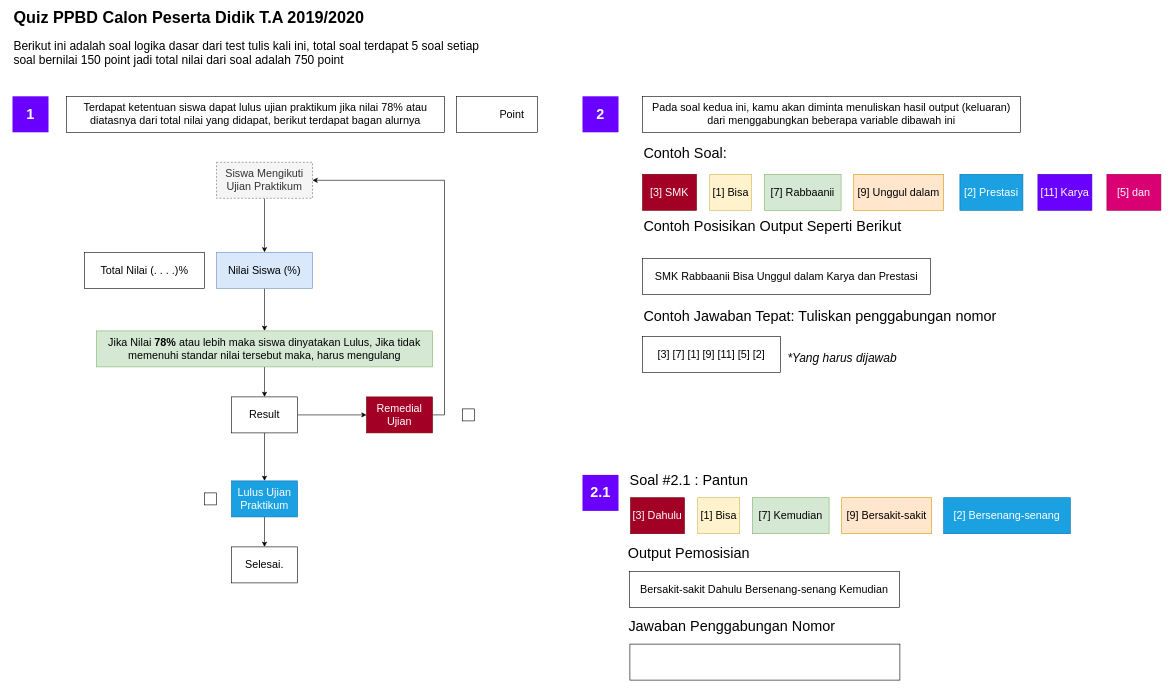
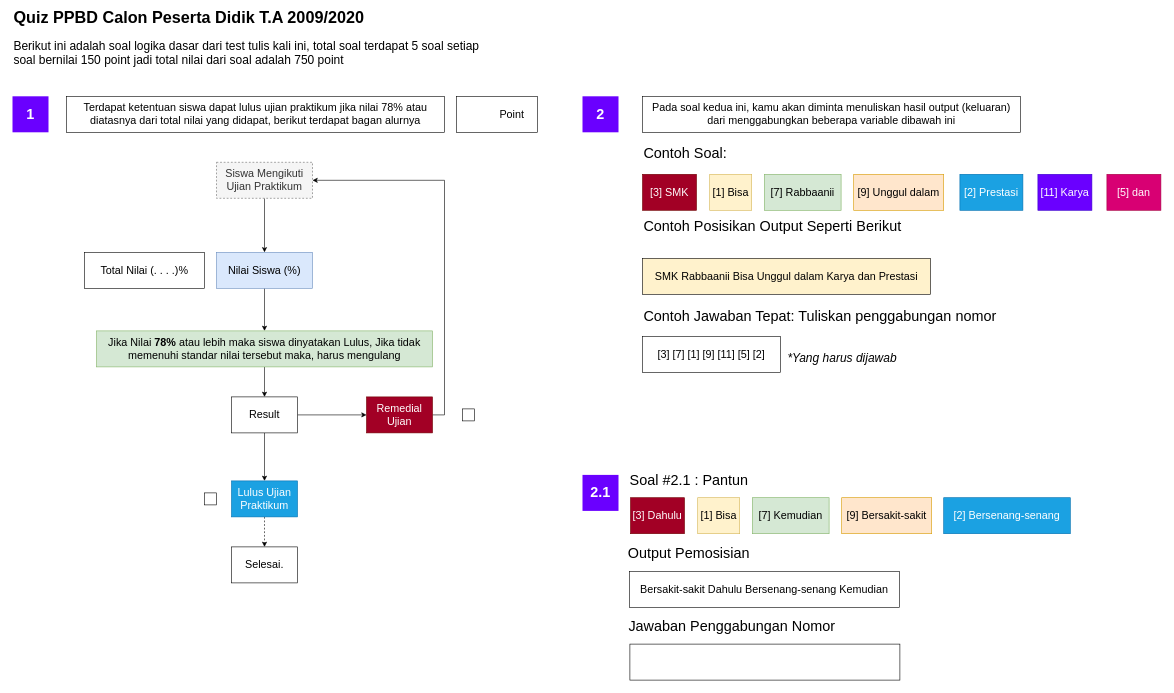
(185, 18) -> (185, 18)
(786, 276) -> (786, 276)
(264, 530) -> (264, 530)
